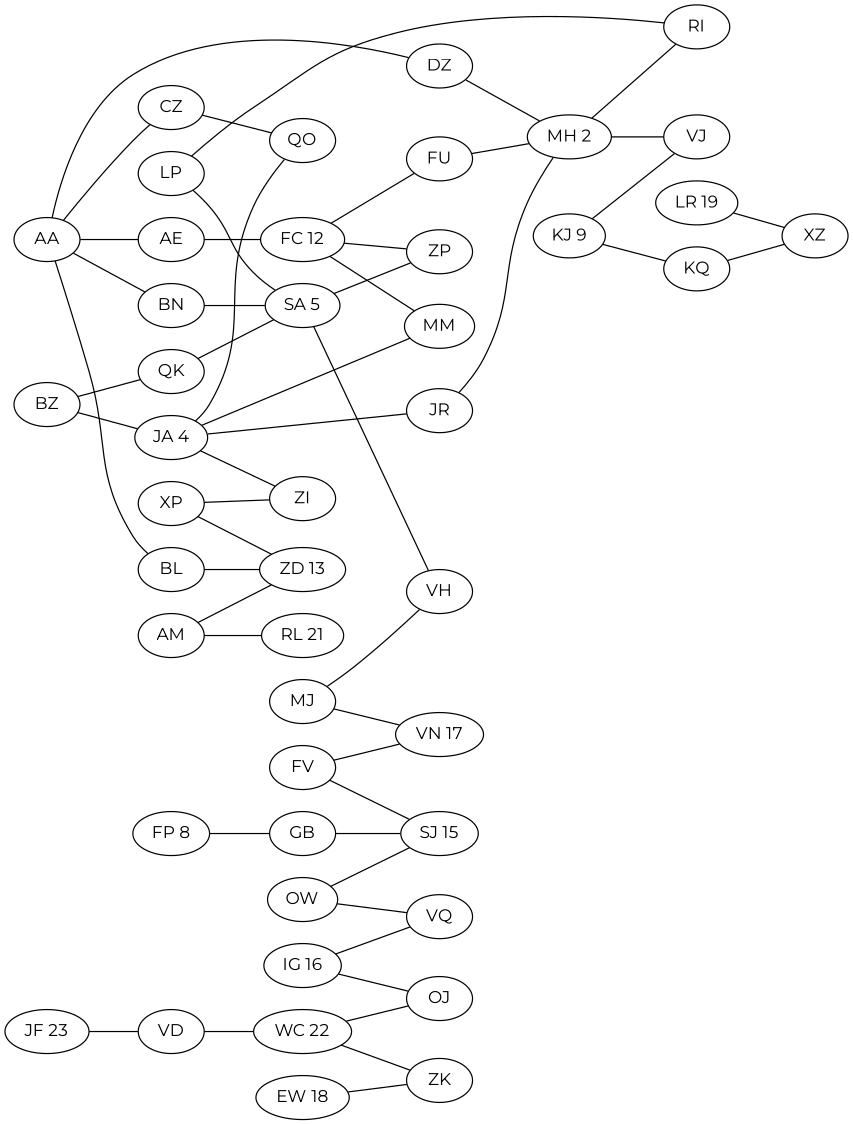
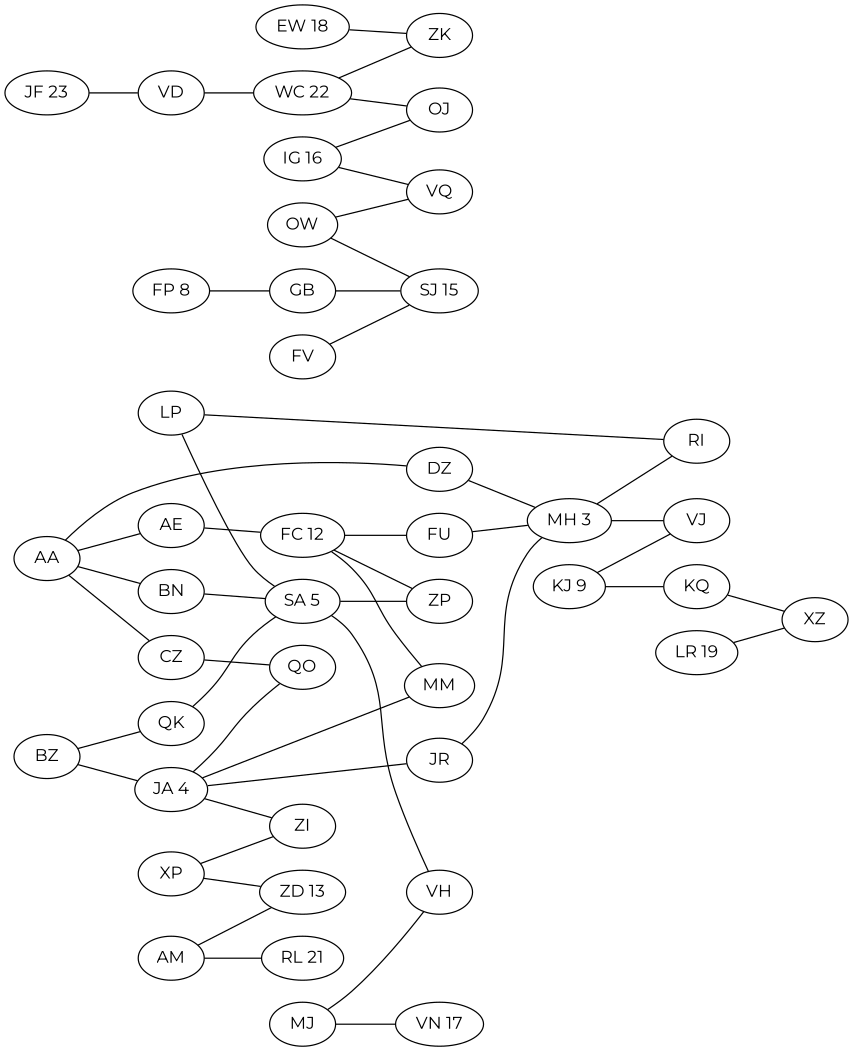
(569, 137) -> (569, 521)
(171, 570) -> none
(367, 752) -> none
